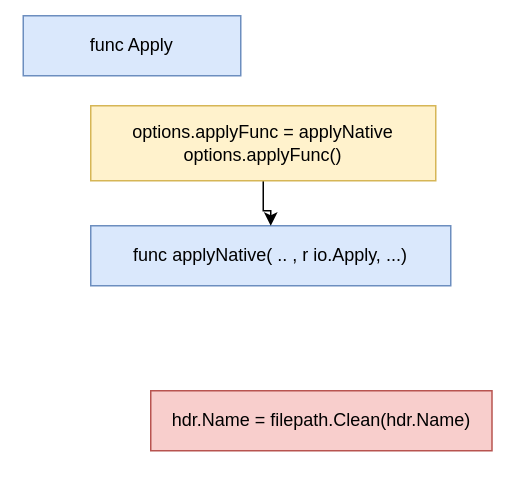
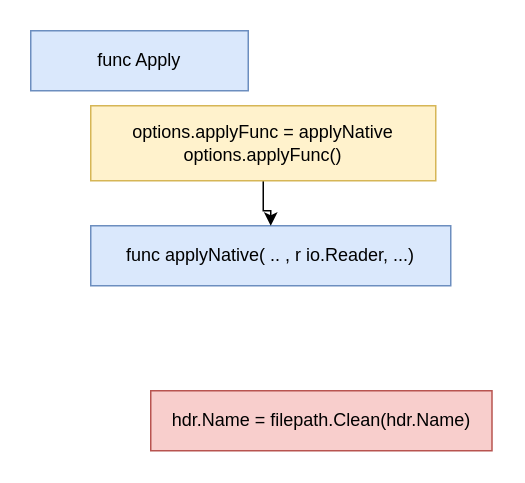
(132, 46) -> (140, 61)
(271, 256) -> (271, 256)
